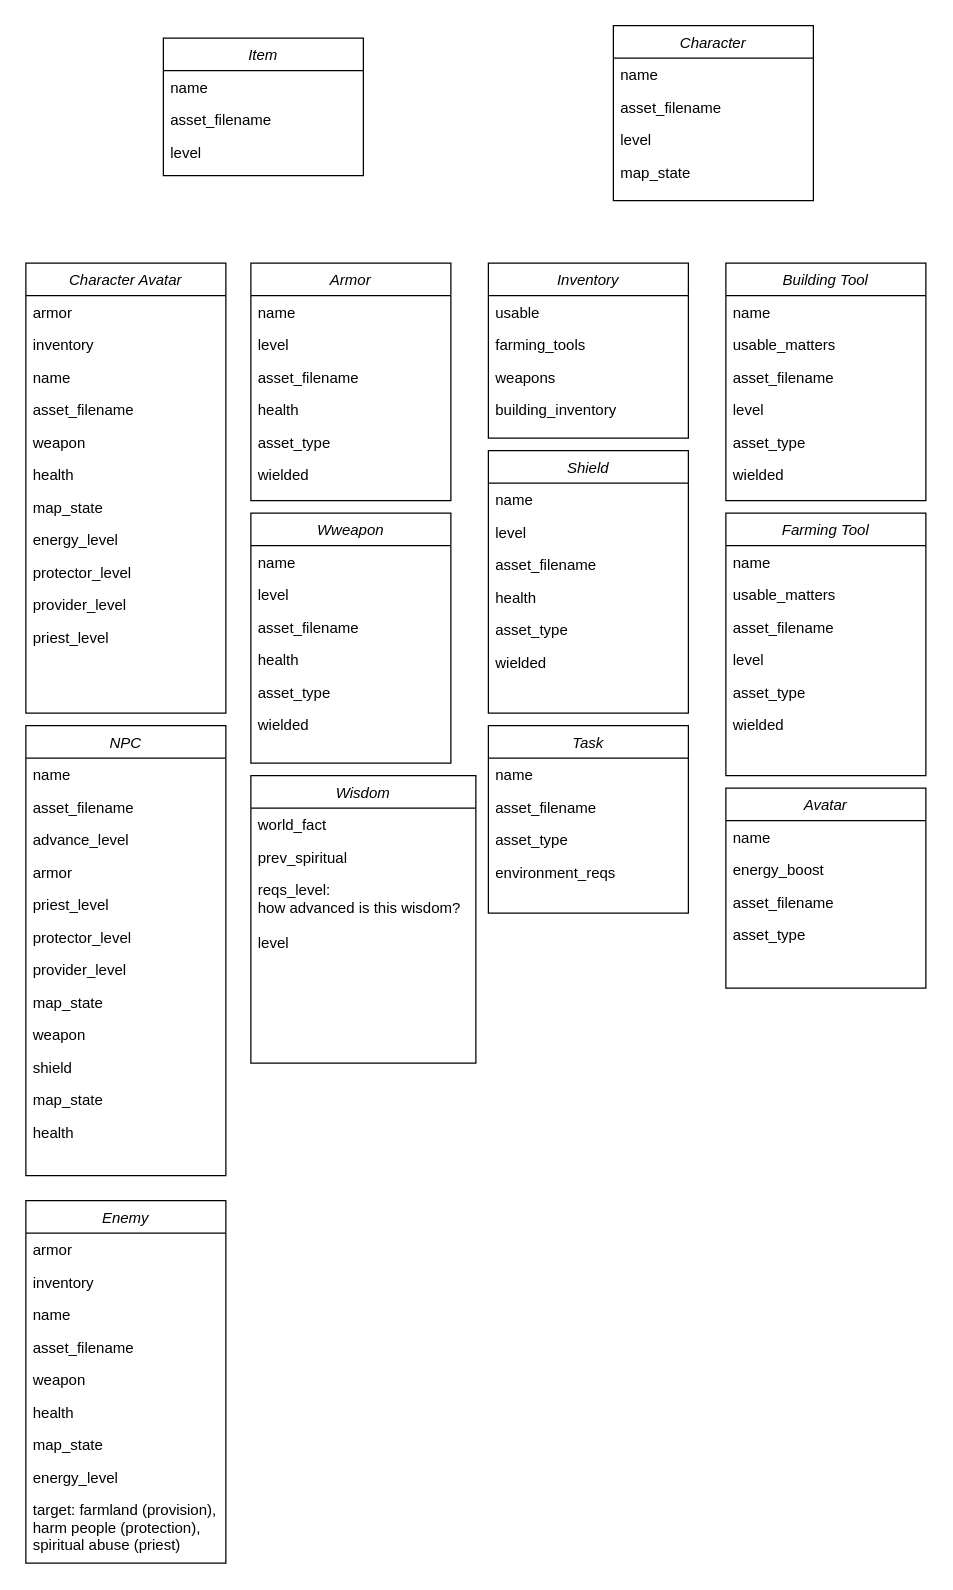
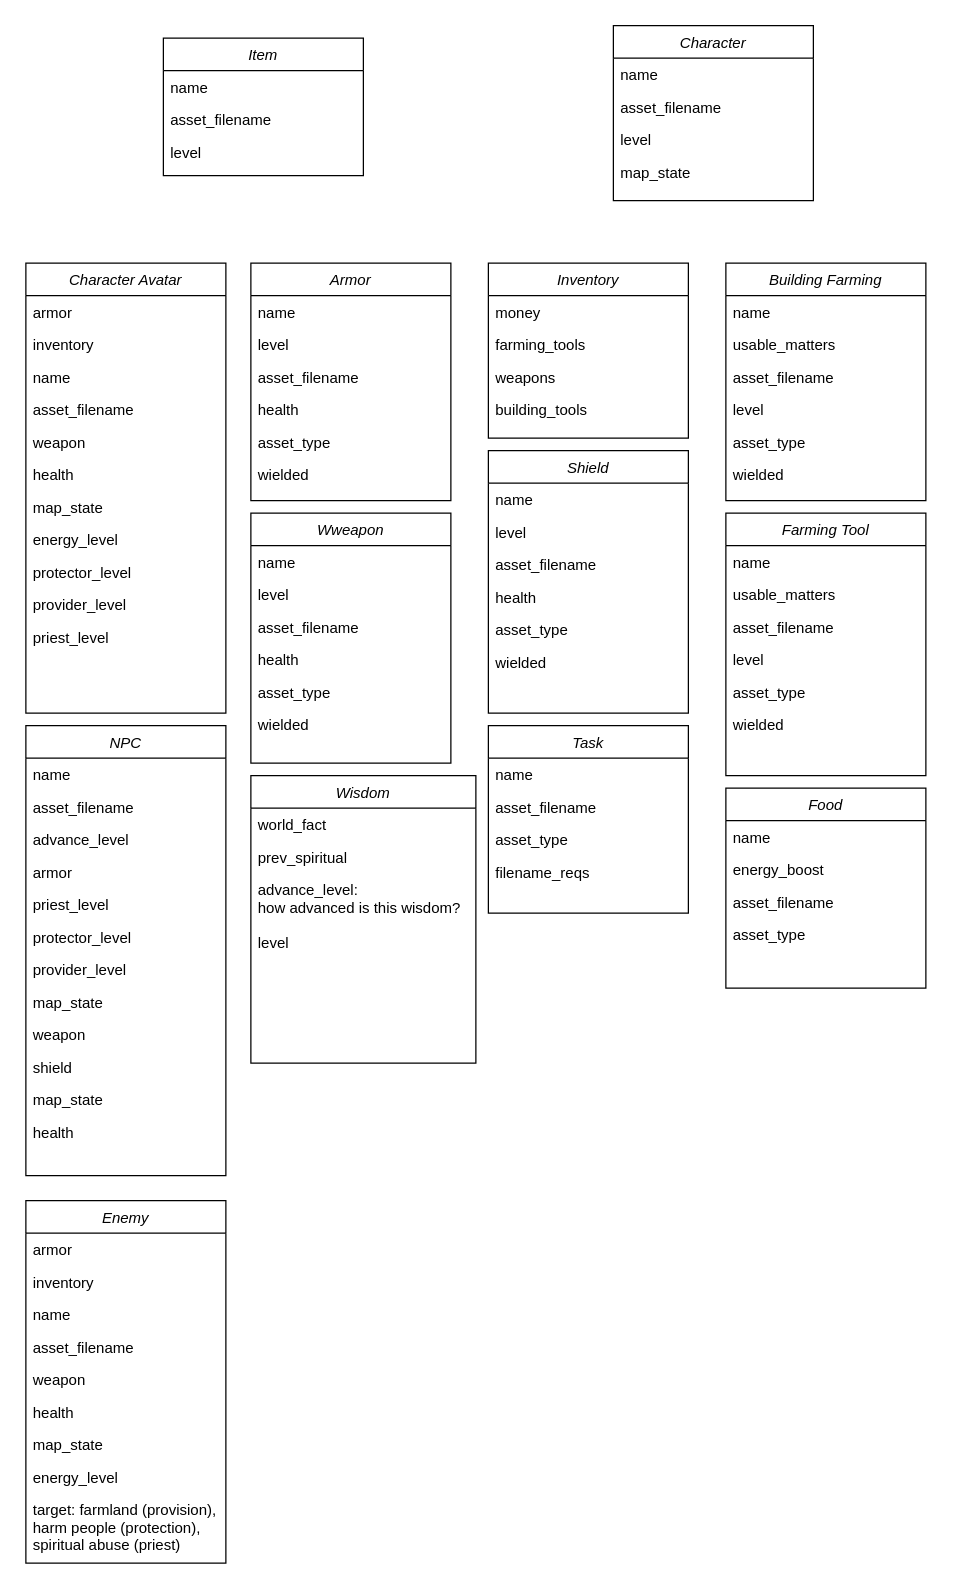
(825, 280) -> (825, 280)
(518, 313) -> (516, 313)
(563, 410) -> (546, 410)
(825, 805) -> (825, 805)
(560, 873) -> (546, 873)
(298, 890) -> (310, 890)
